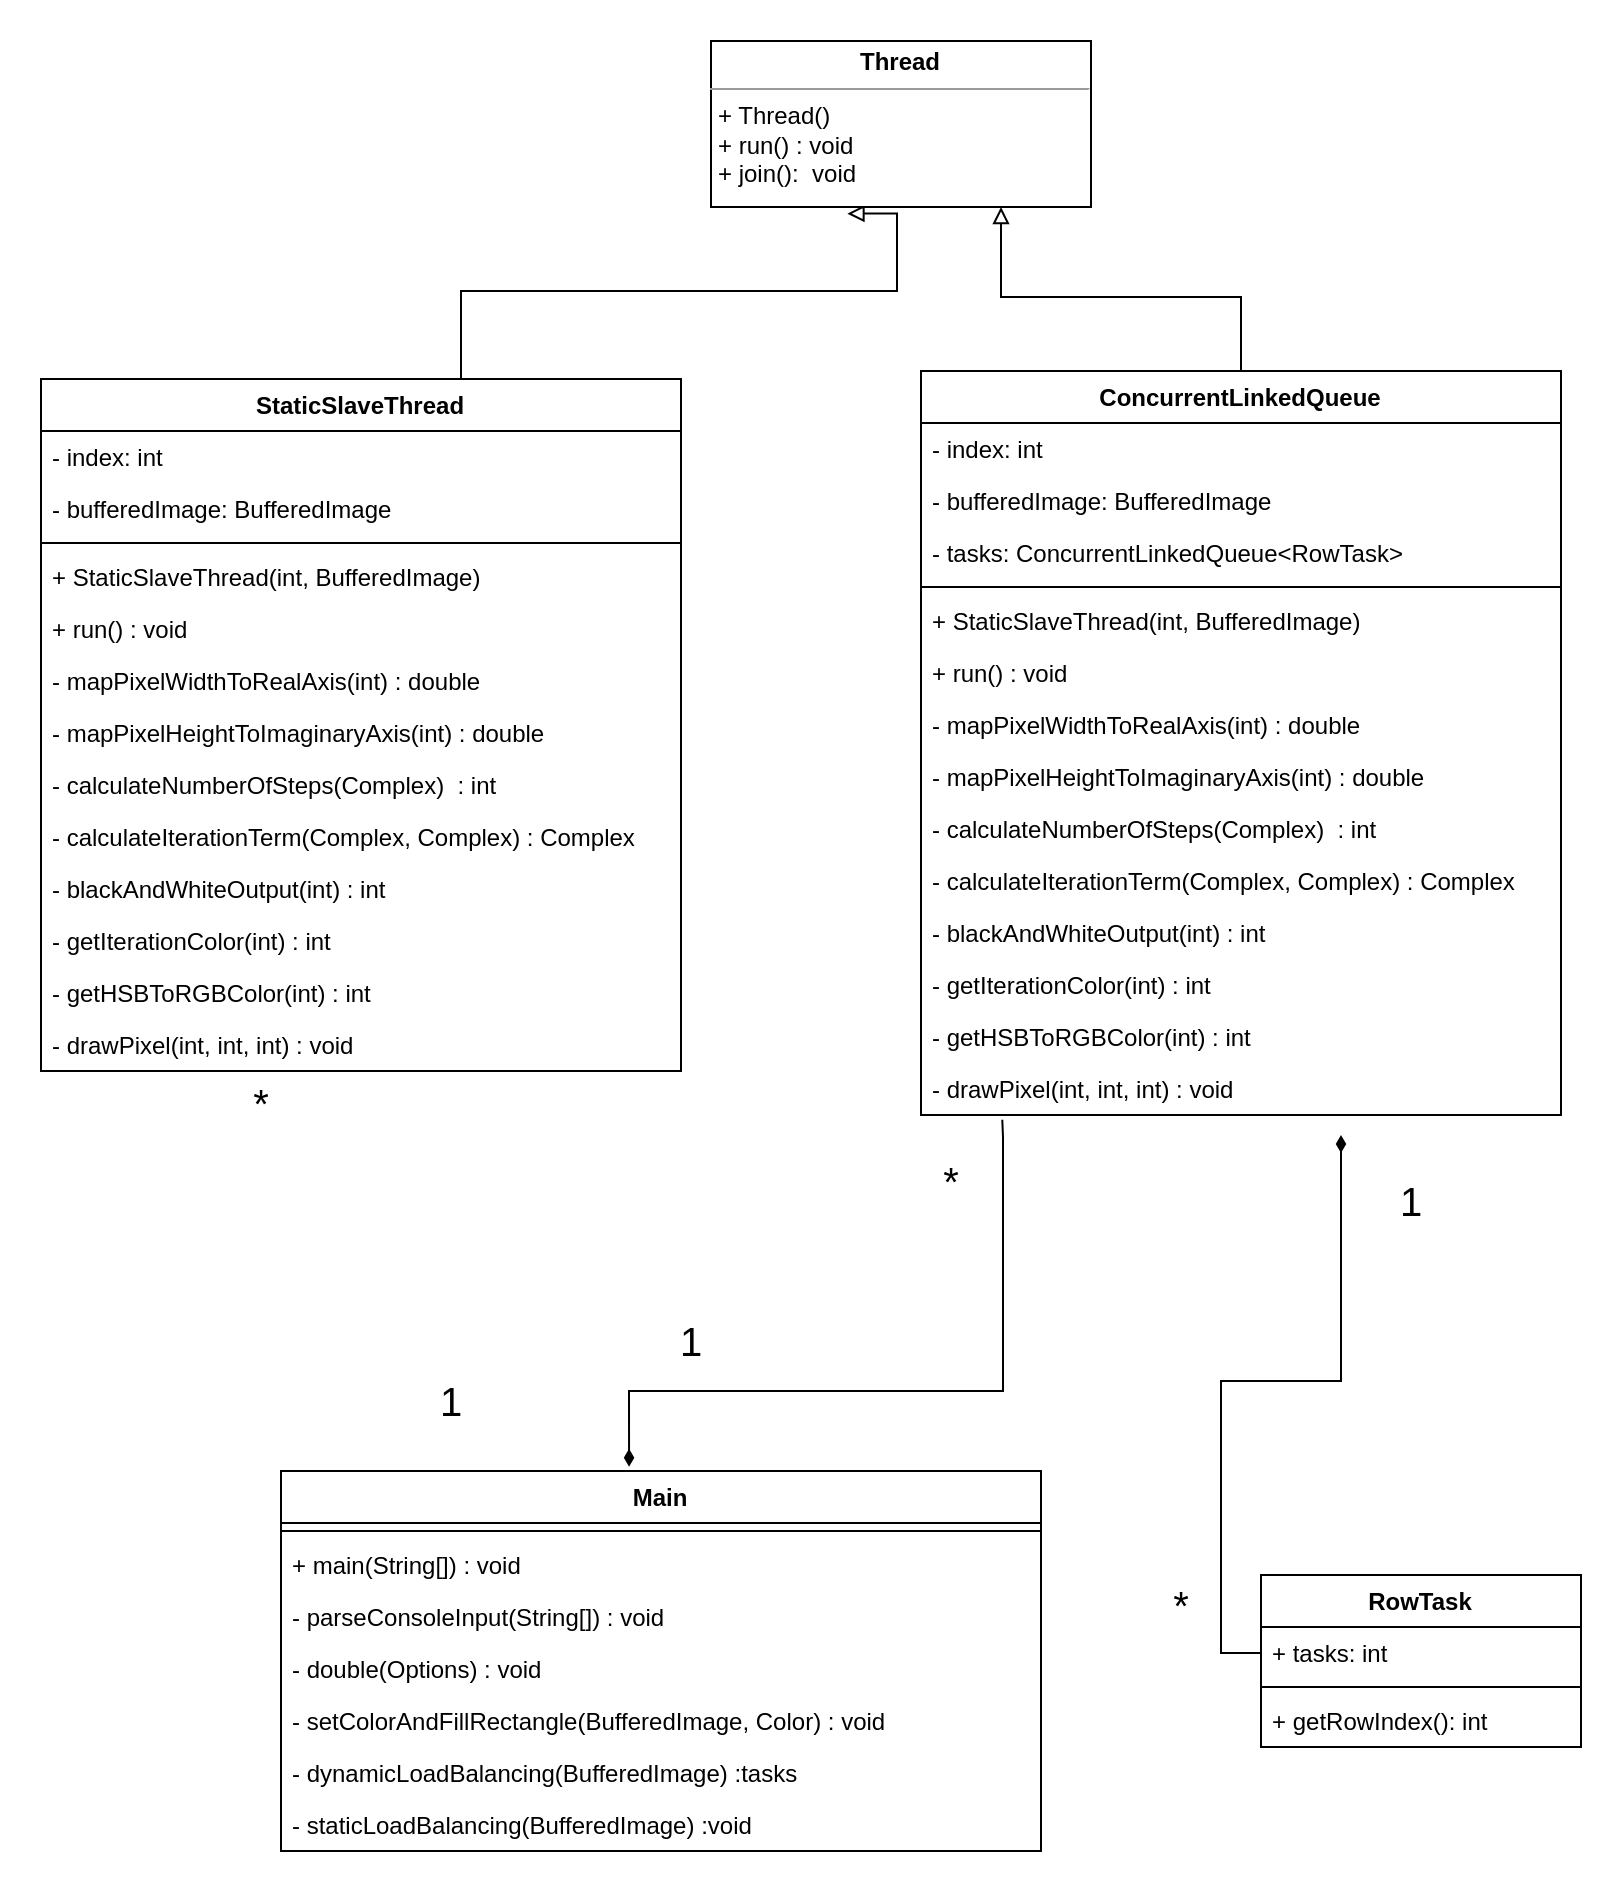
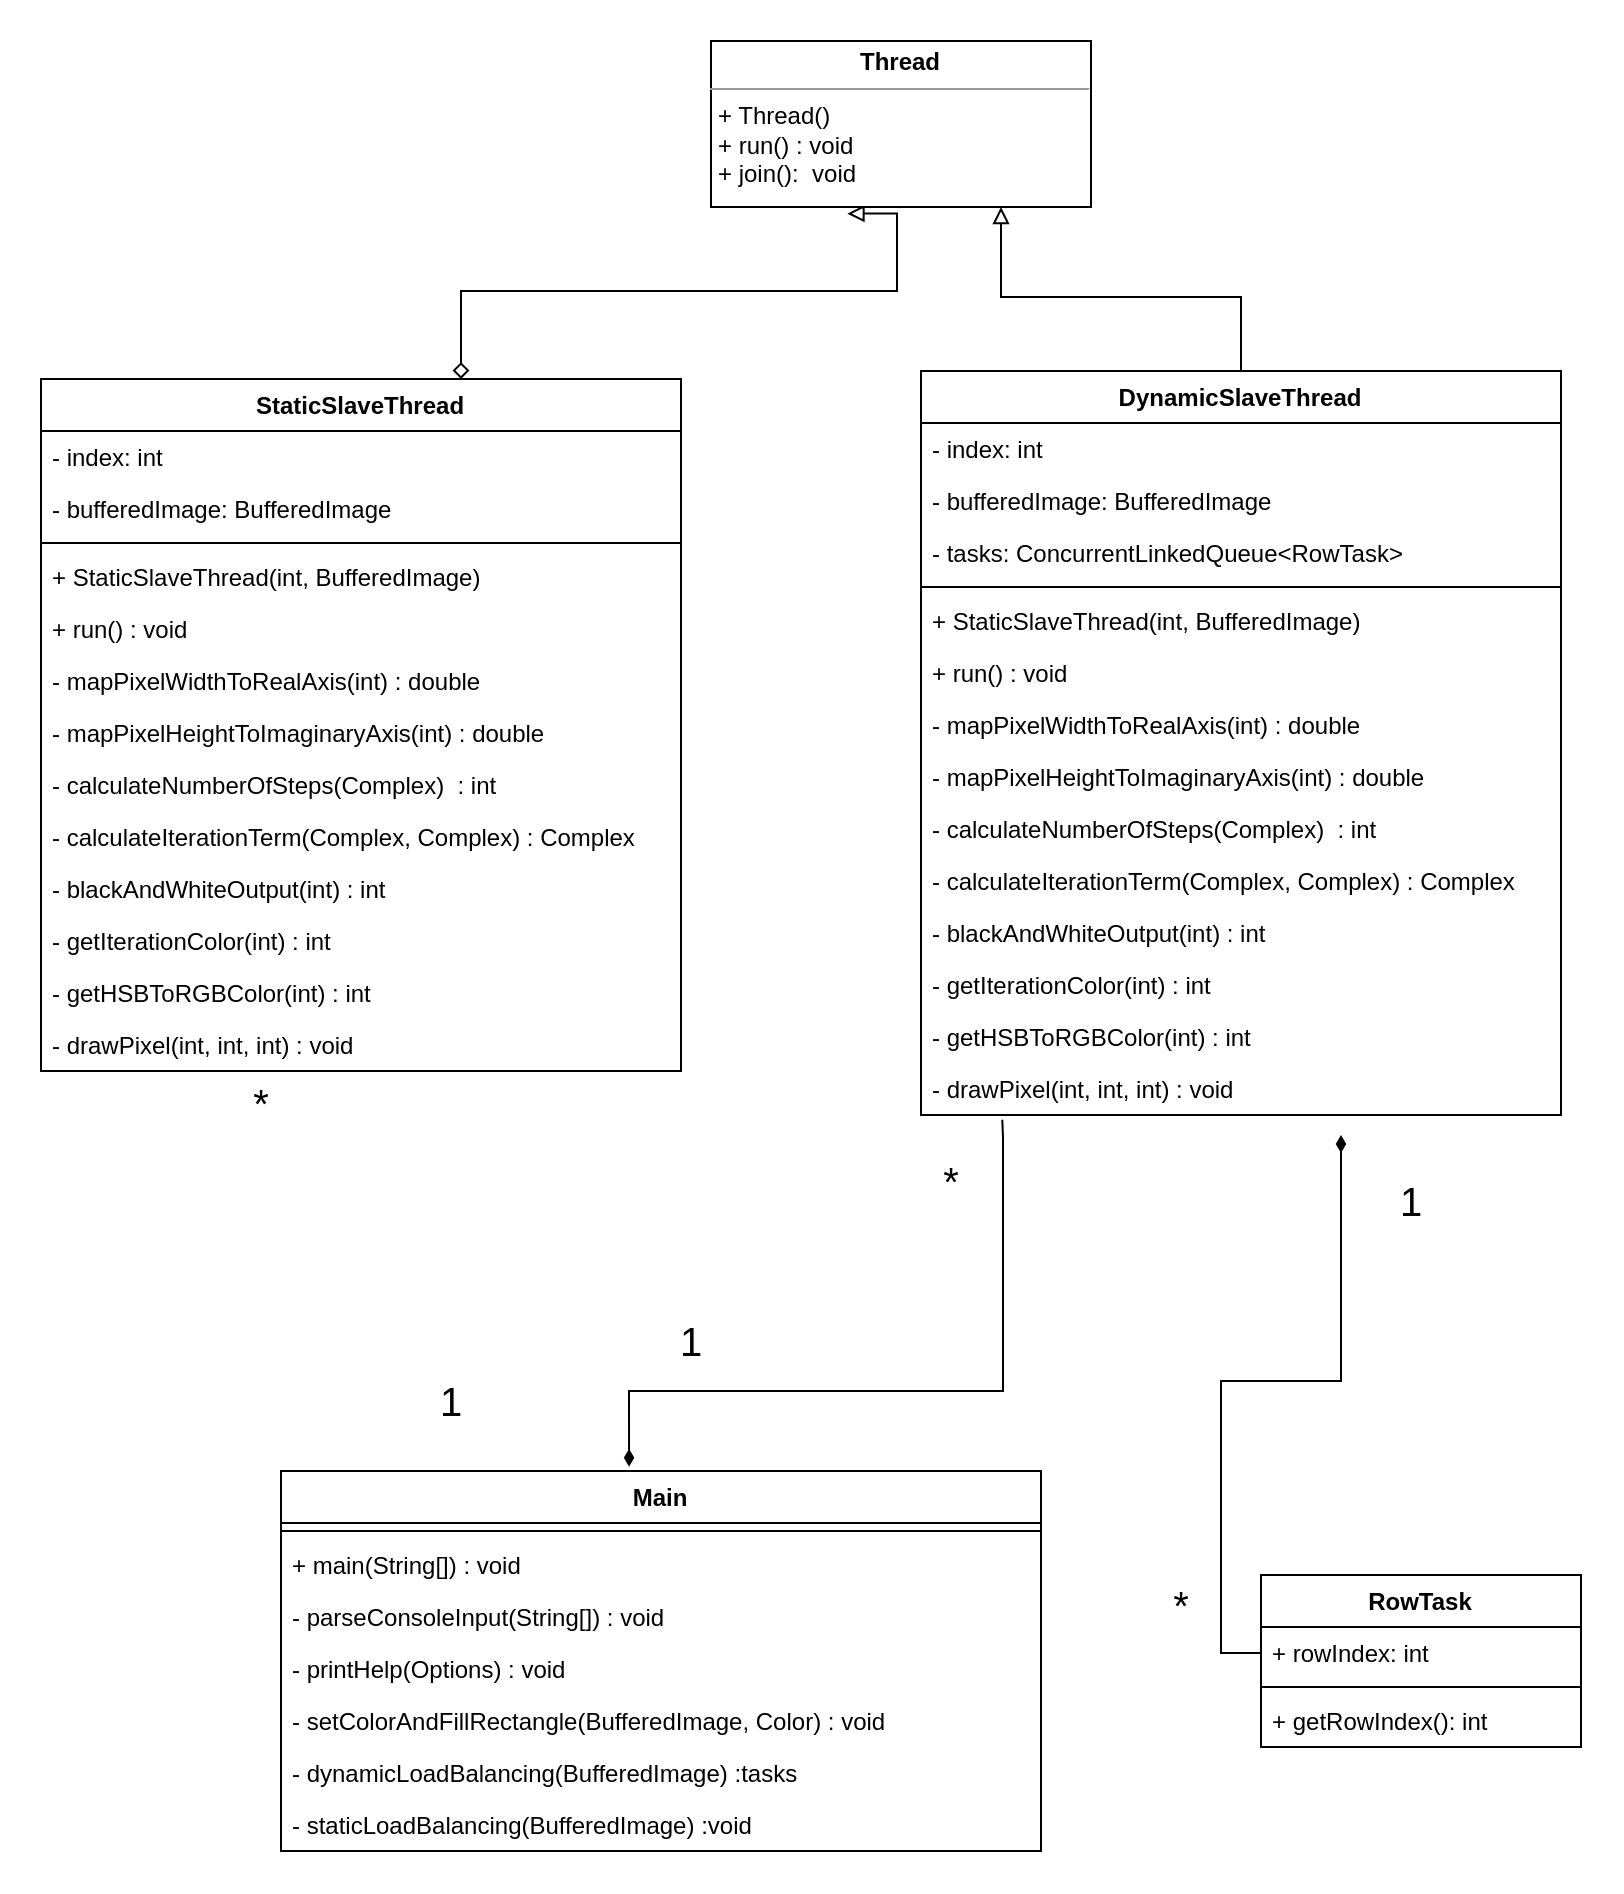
(461, 370) -> (461, 363)
(1240, 398) -> (1240, 398)
(1340, 1654) -> (1360, 1654)
(431, 1670) -> (448, 1670)
